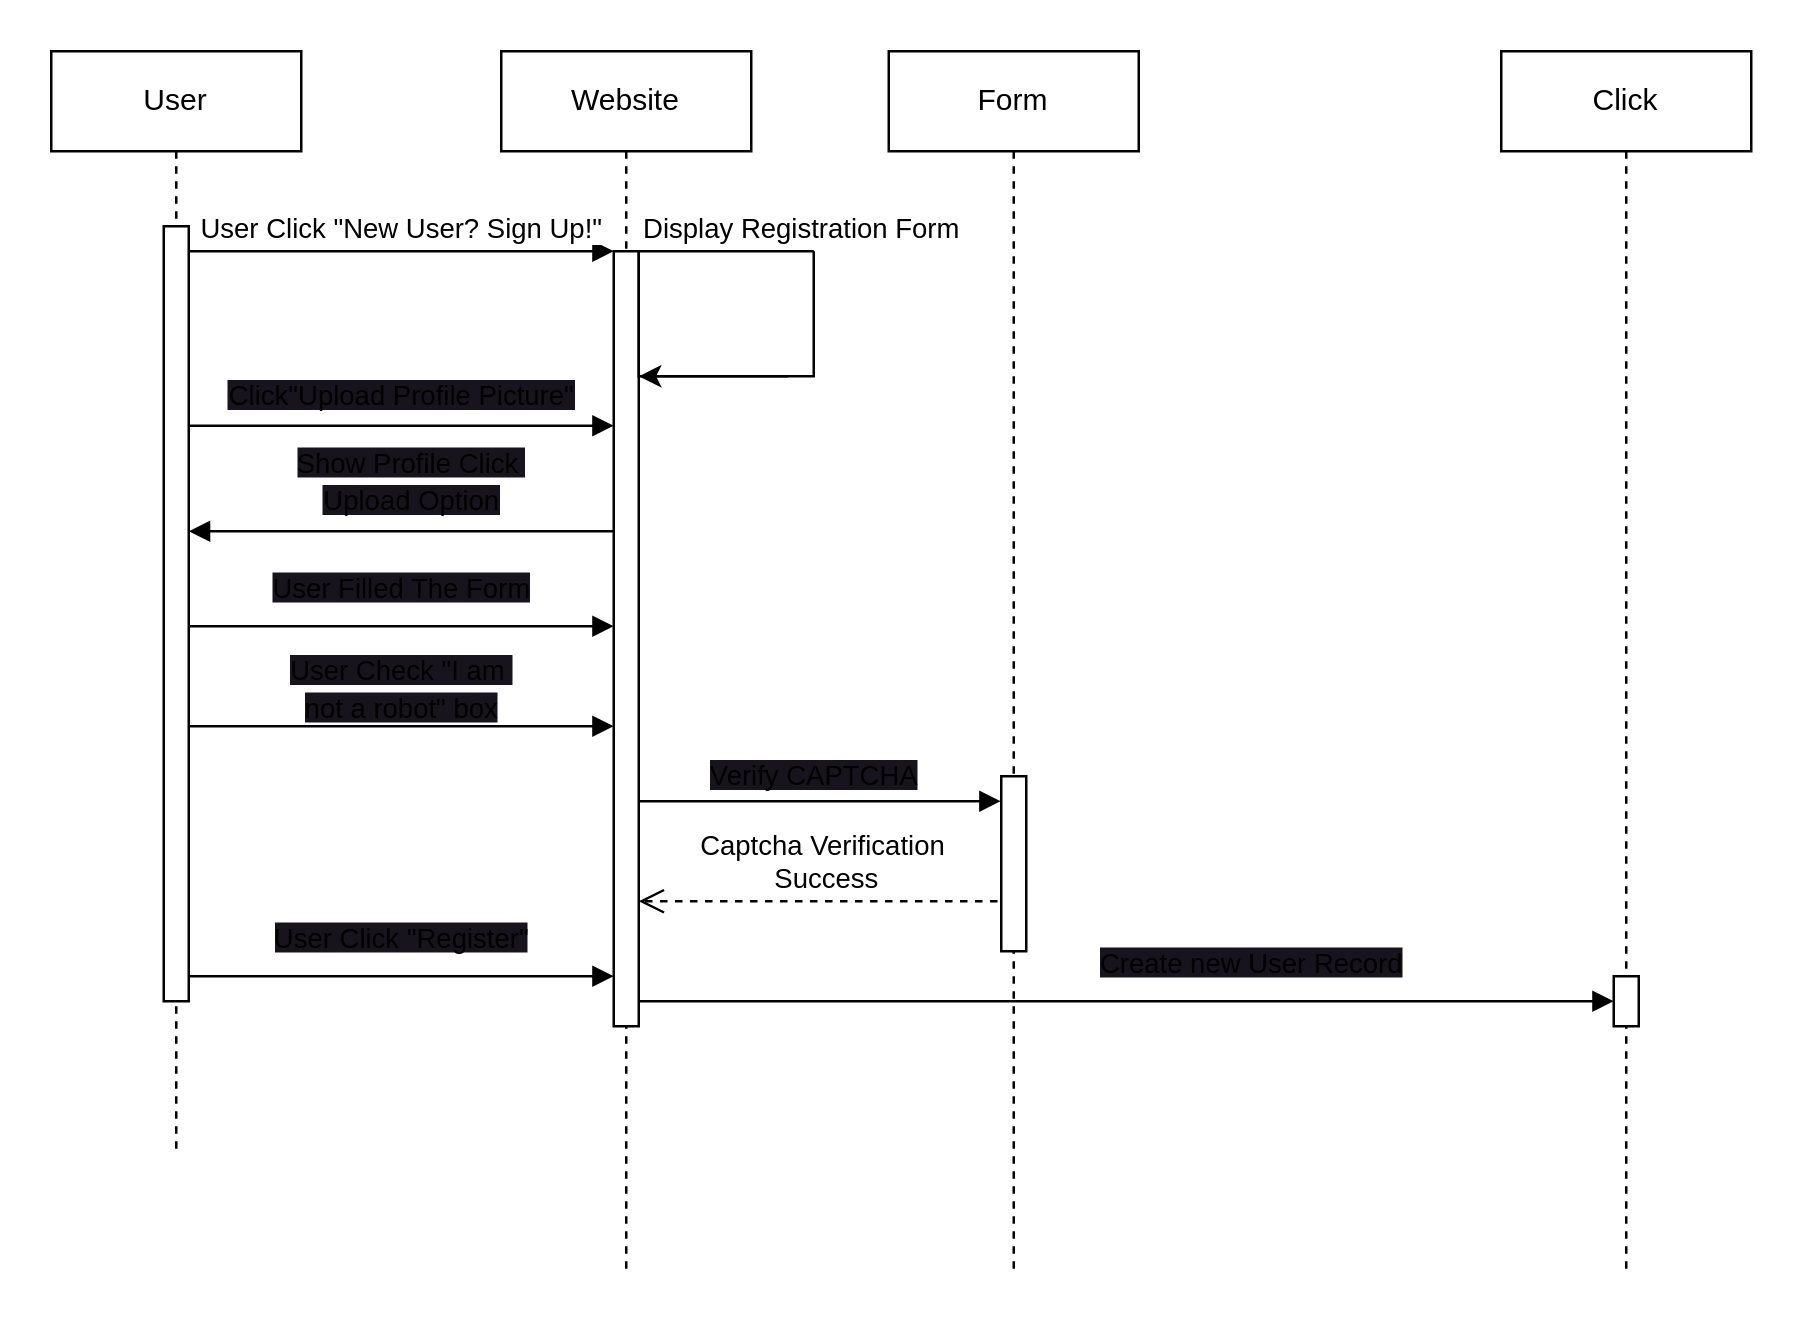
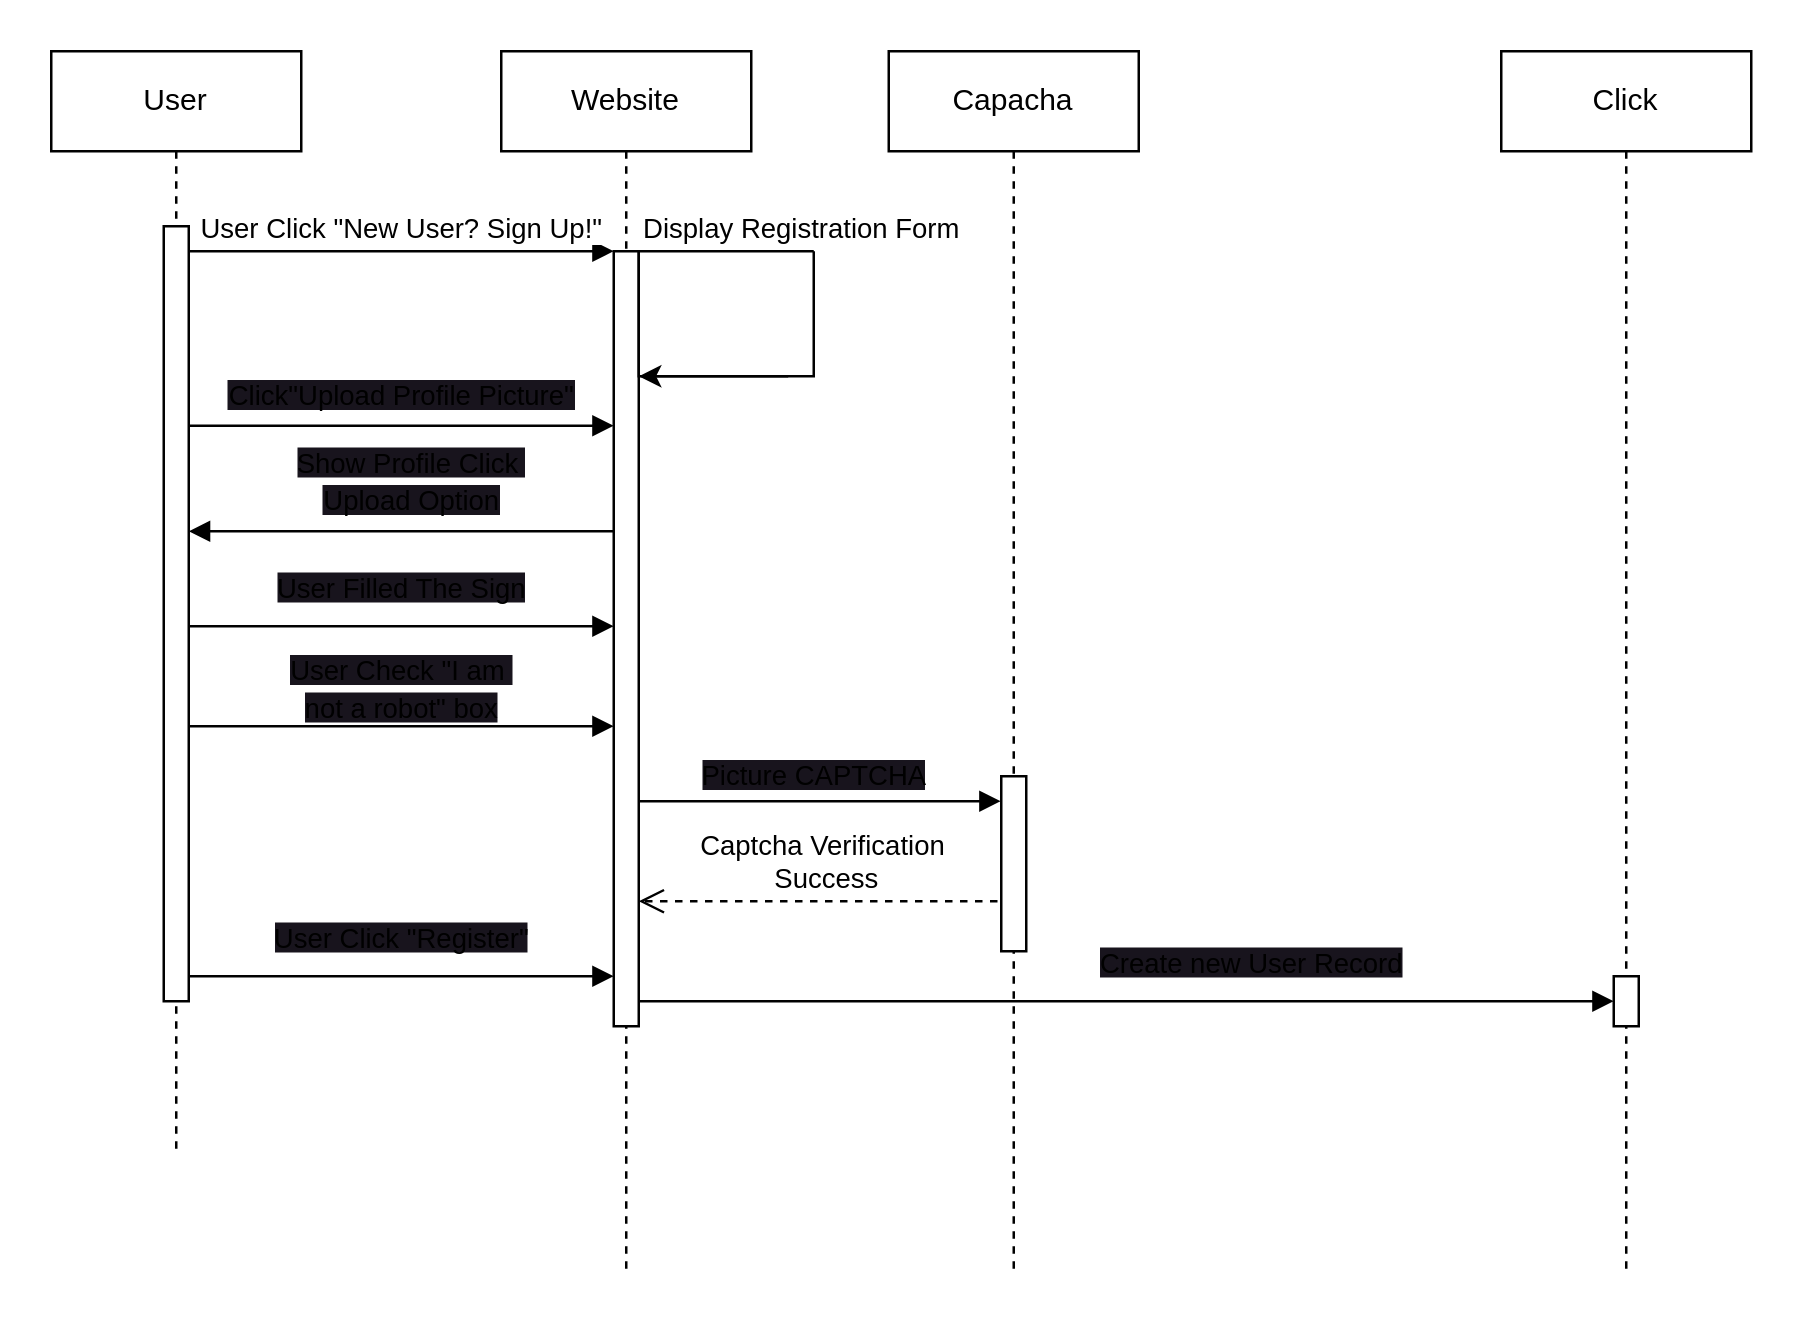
(1014, 101) -> (1014, 101)
(403, 589) -> (403, 589)
(815, 776) -> (815, 776)
